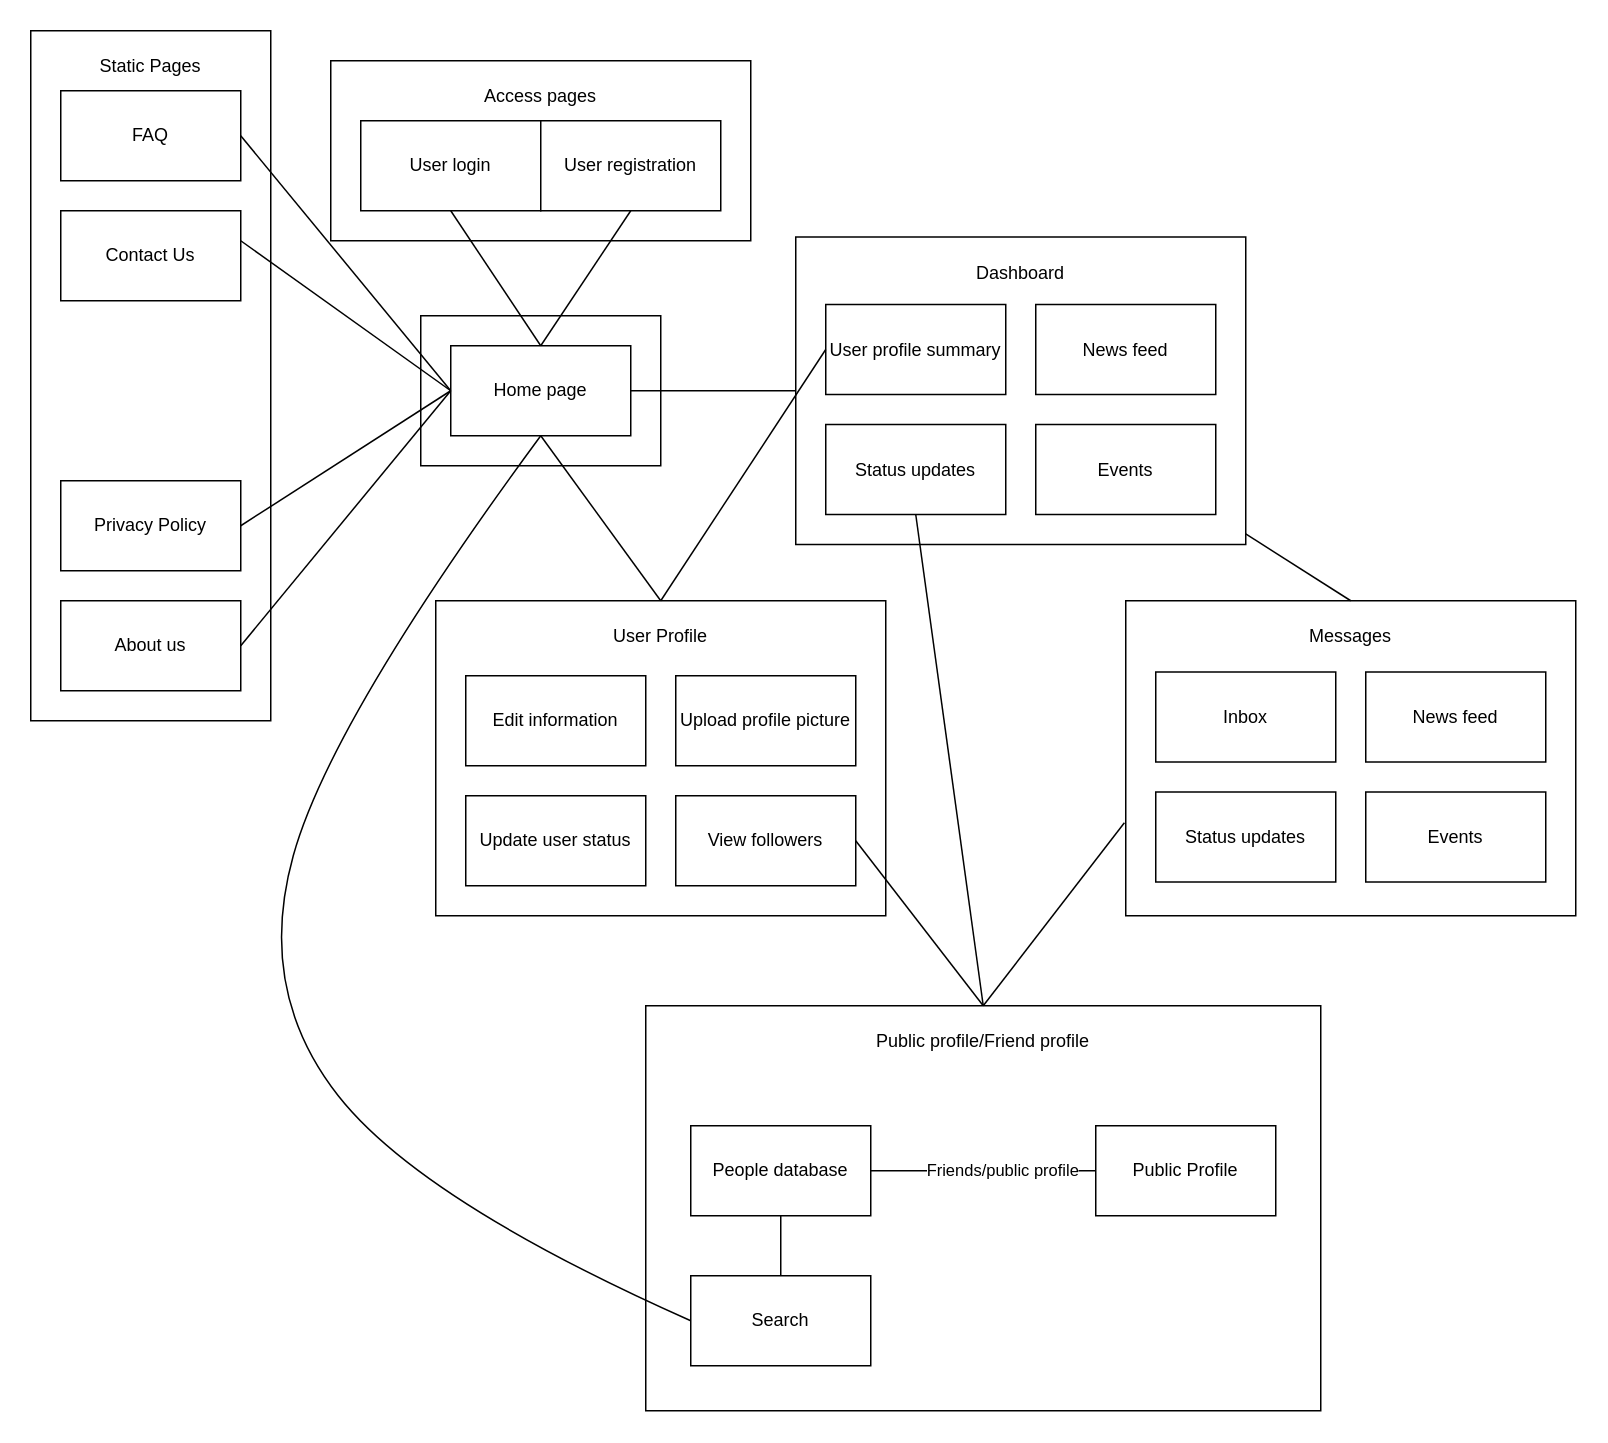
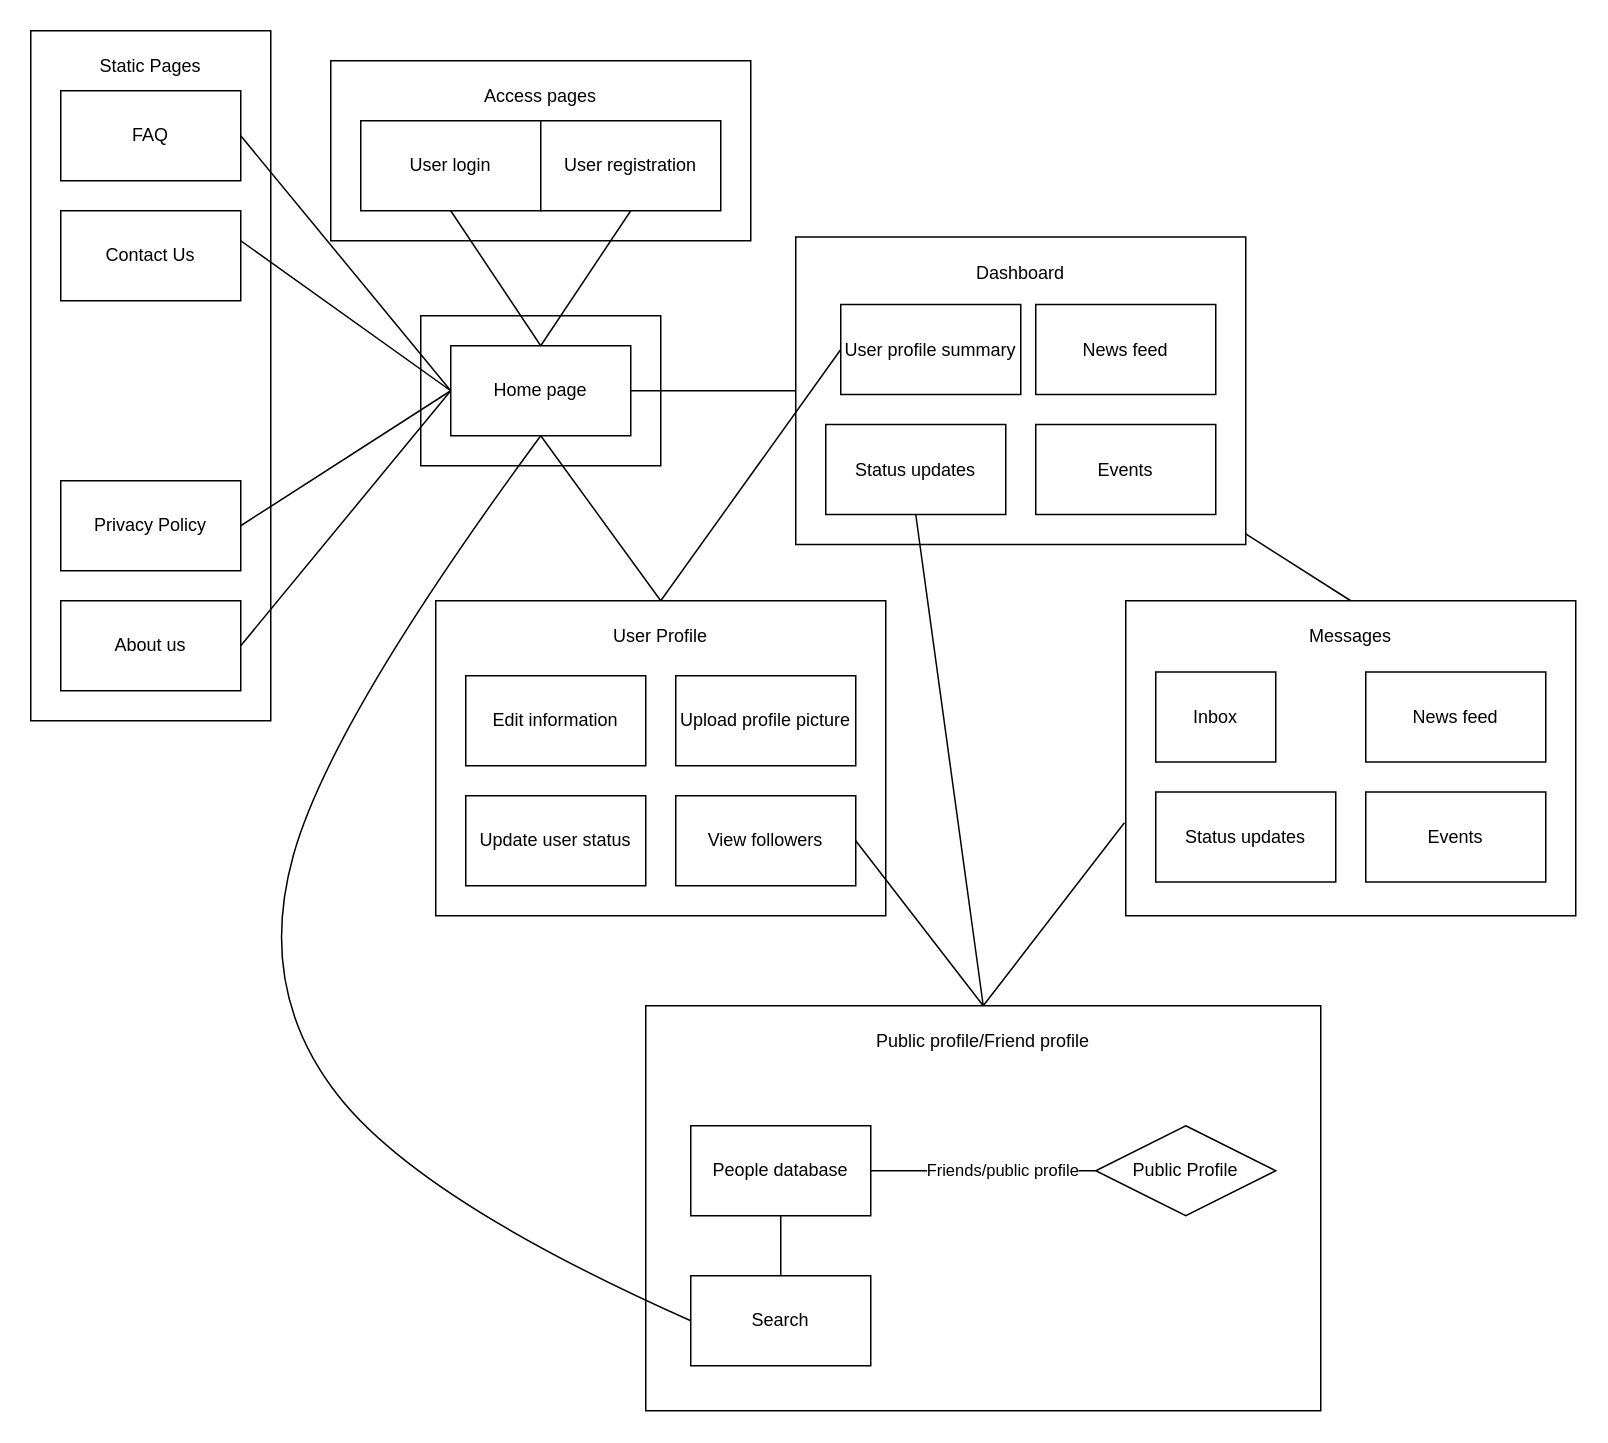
(916, 350) -> (931, 350)
(1246, 717) -> (1216, 717)
(1186, 1171) -> (1186, 1171)
